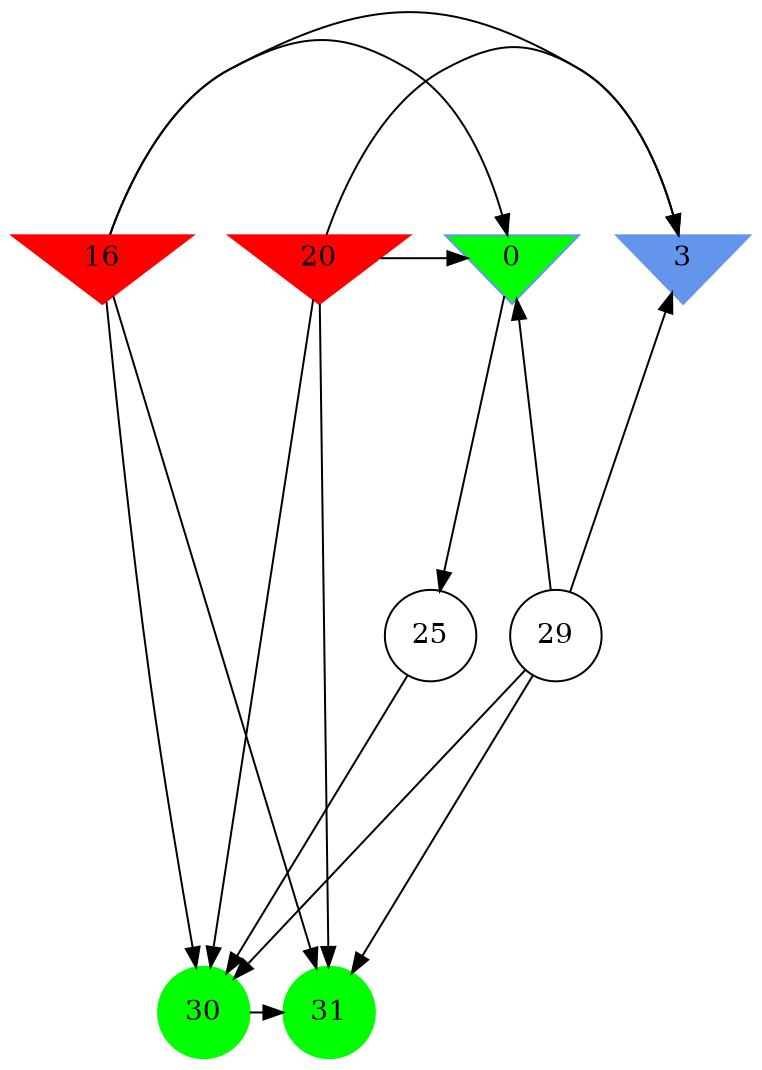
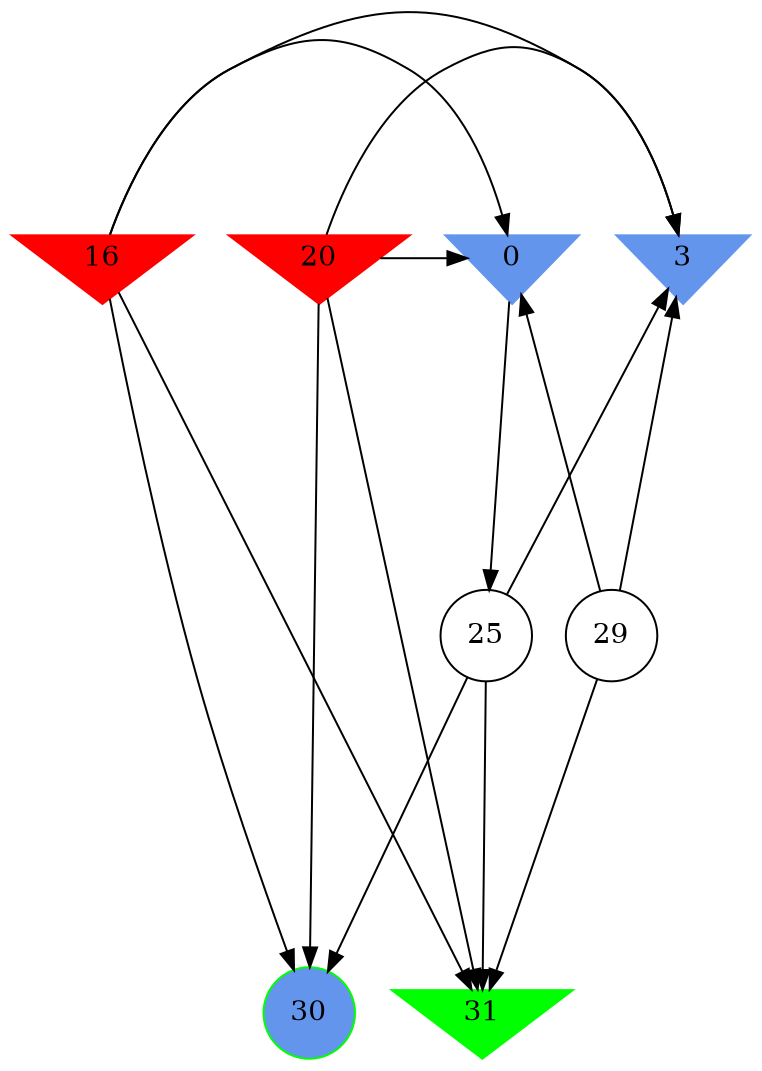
(512, 258) -> (512, 258)
none -> (583, 451)
(387, 817) -> none
(204, 1012) -> (309, 1013)
(256, 1012) -> (484, 825)
(329, 1012) -> (482, 1013)
